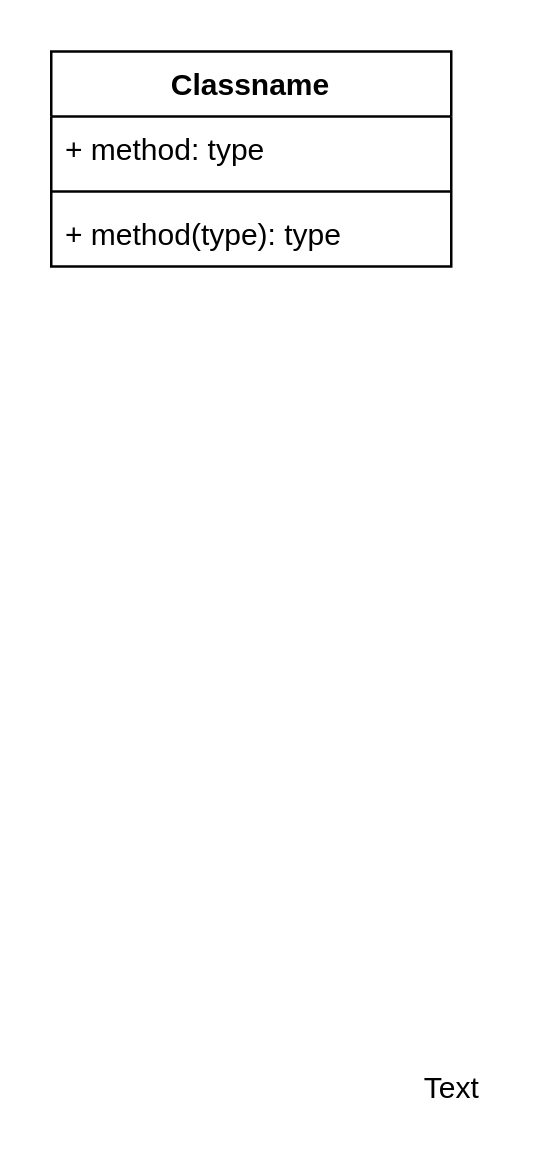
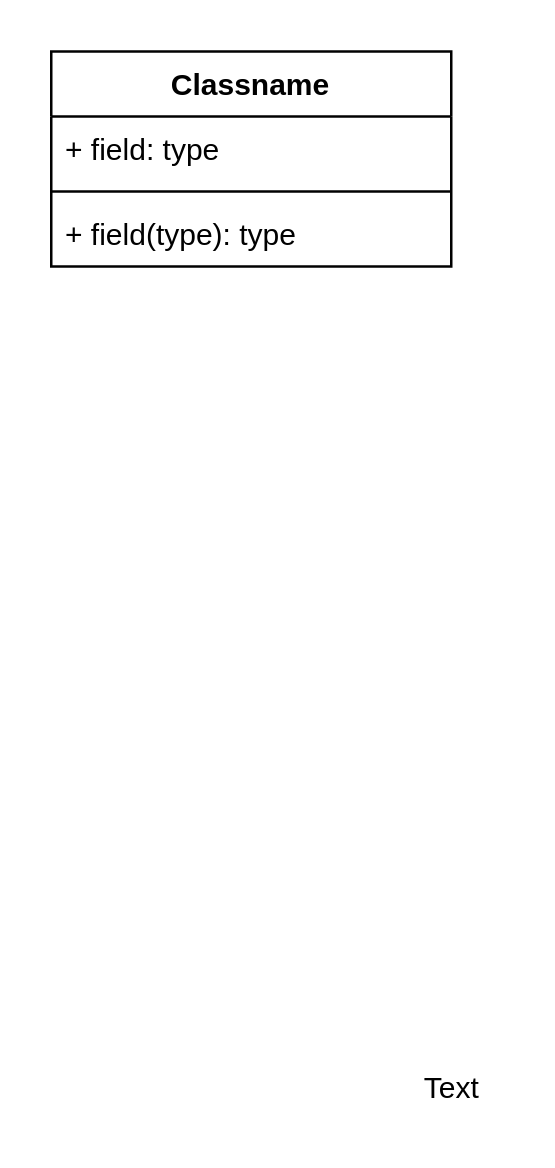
(171, 150) -> (155, 150)
(221, 235) -> (205, 235)
